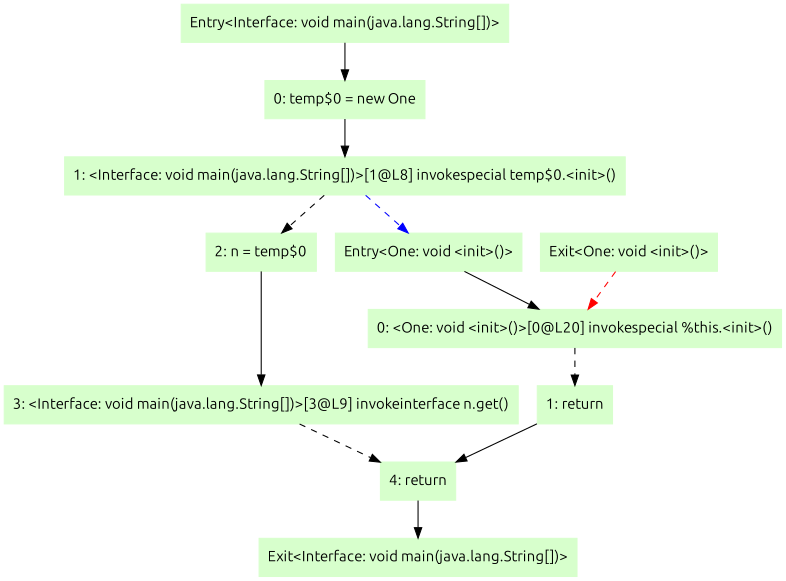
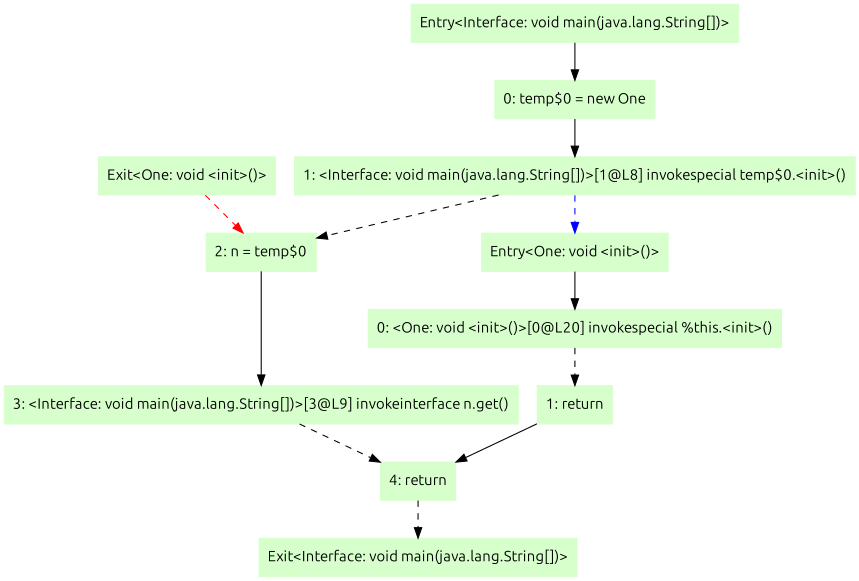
(605, 286) -> (220, 210)
(418, 514) -> (418, 514)
